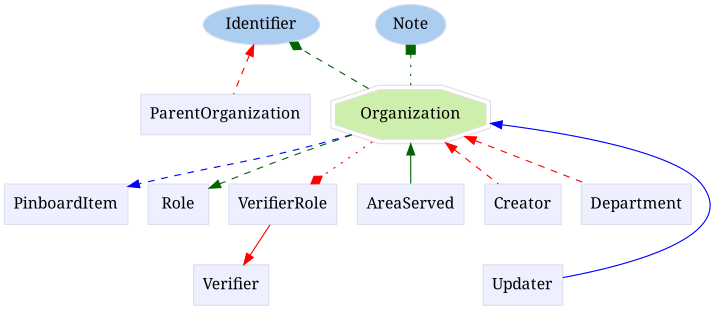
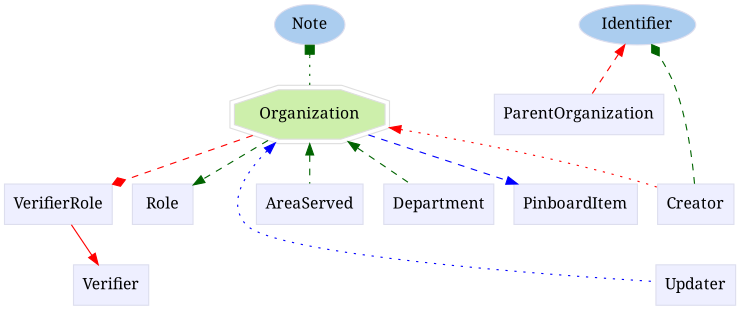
(335, 69) -> (684, 118)
(347, 159) -> (189, 158)
(531, 162) -> (384, 166)
(477, 167) -> (530, 154)
(411, 169) -> (310, 169)
(696, 179) -> (406, 260)
